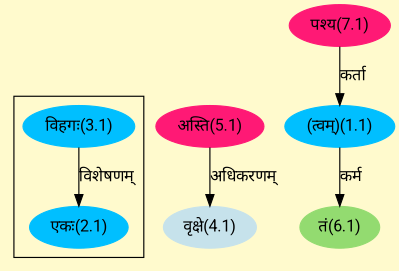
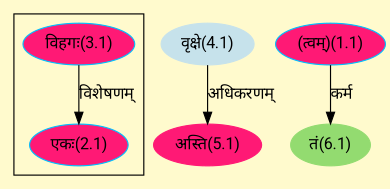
(340, 26) -> none
(79, 126) -> (79, 44)
(340, 126) -> (331, 44)
(210, 171) -> (208, 89)
(79, 227) -> (79, 145)
